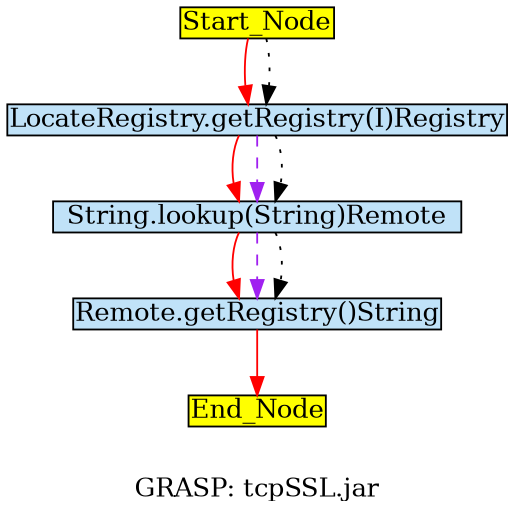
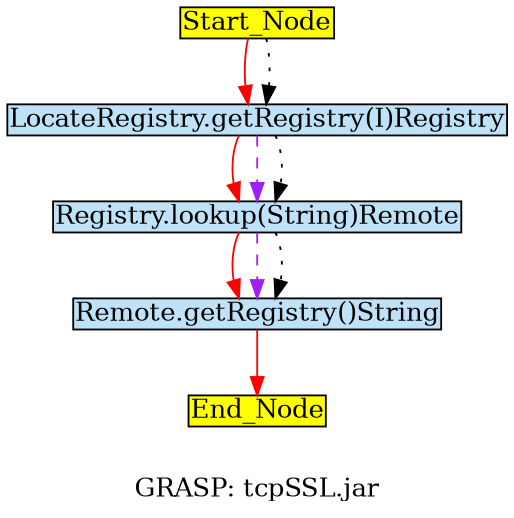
(257, 217) -> (257, 217)
